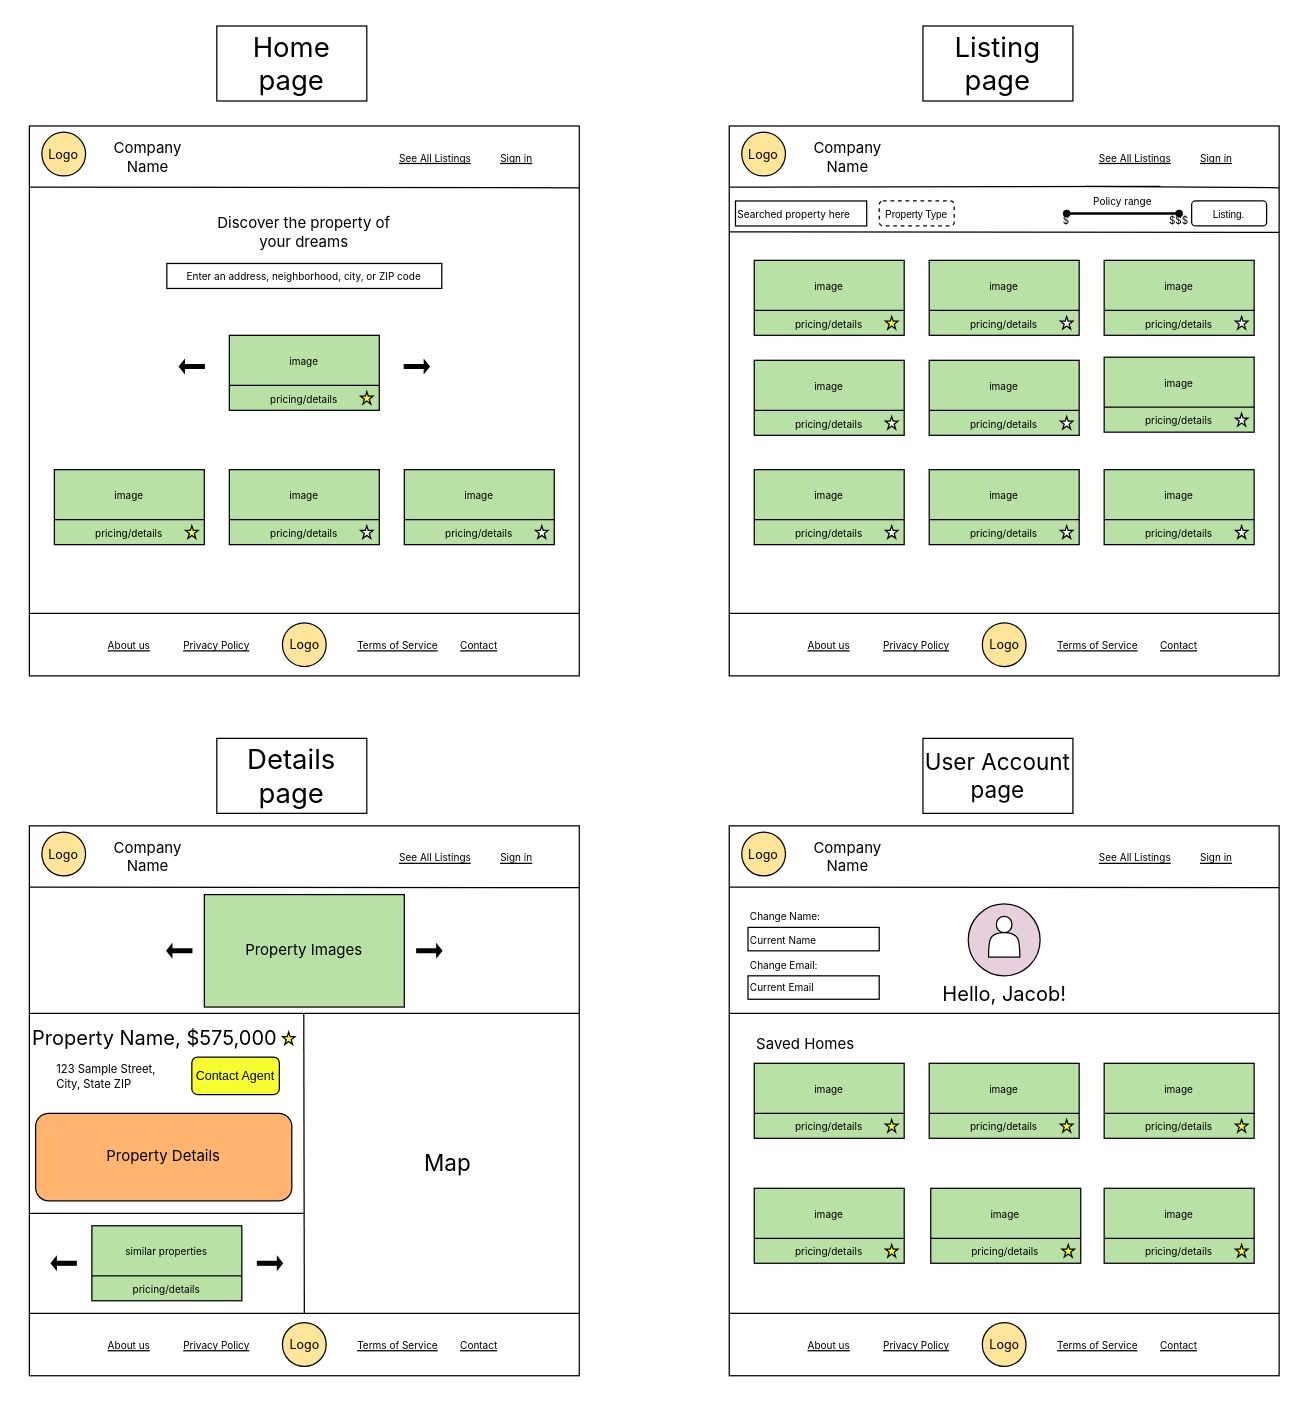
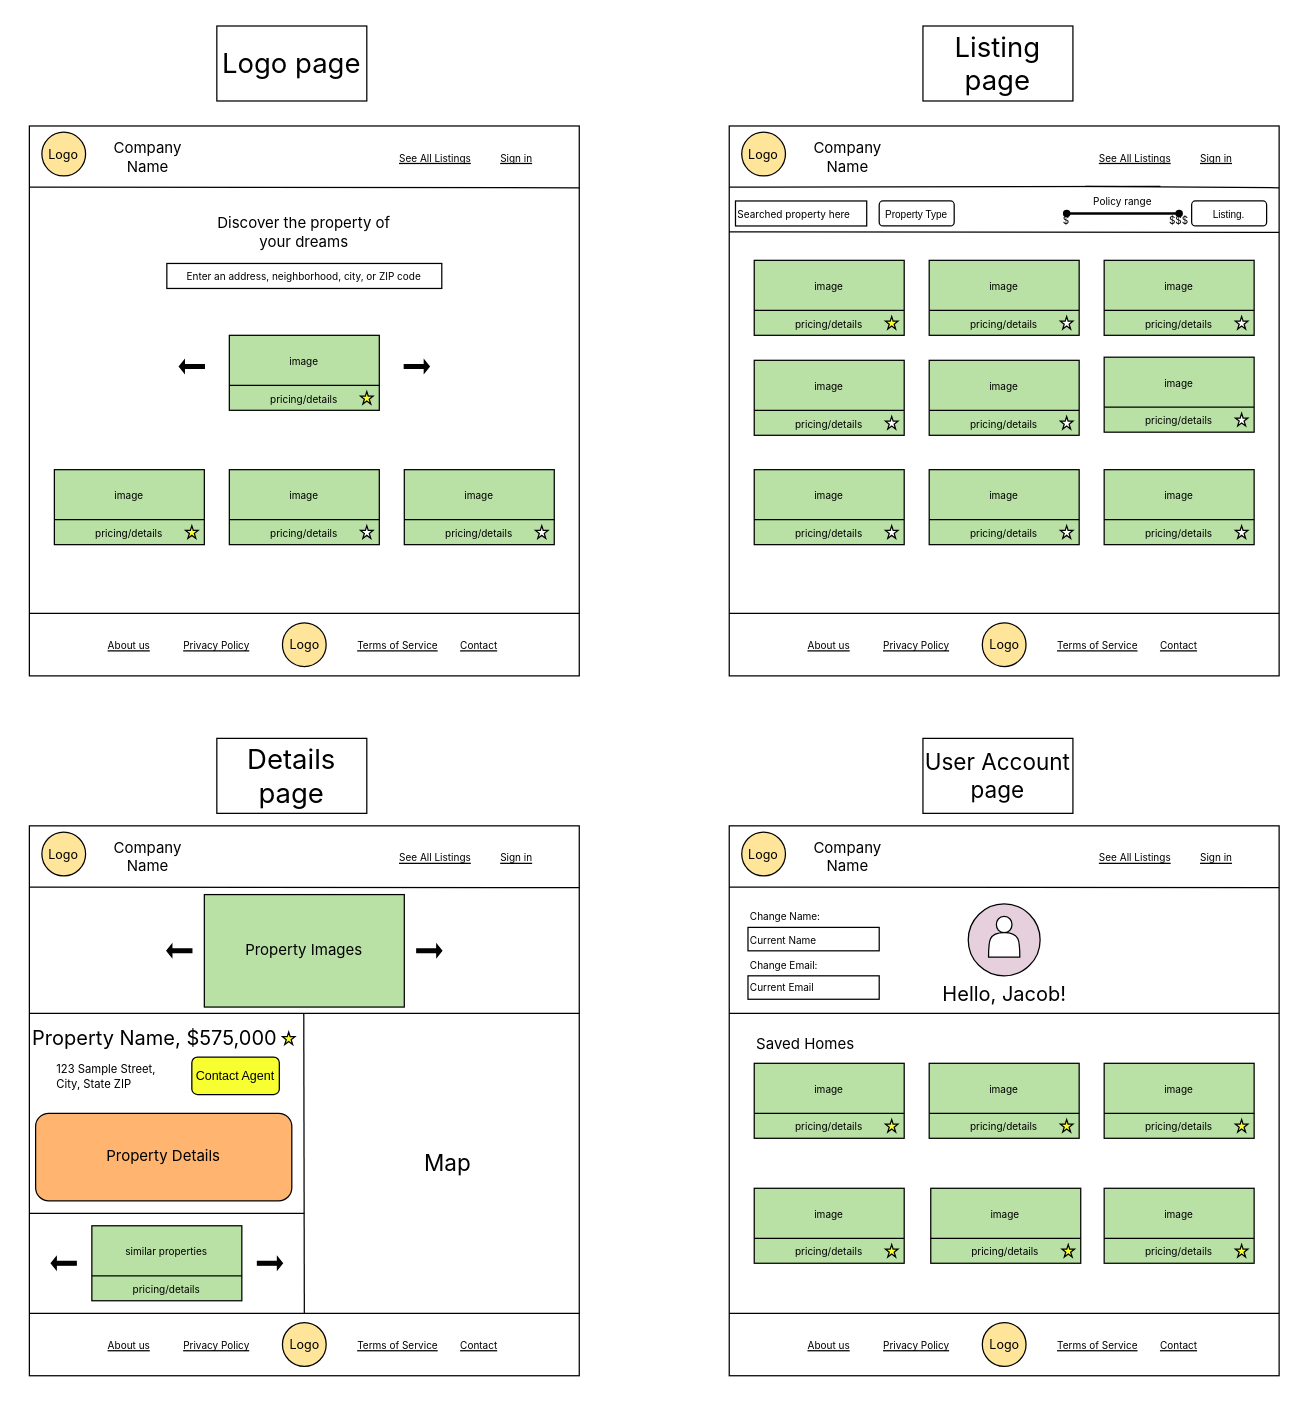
(292, 63) -> (292, 63)
(917, 213) -> (917, 213)
